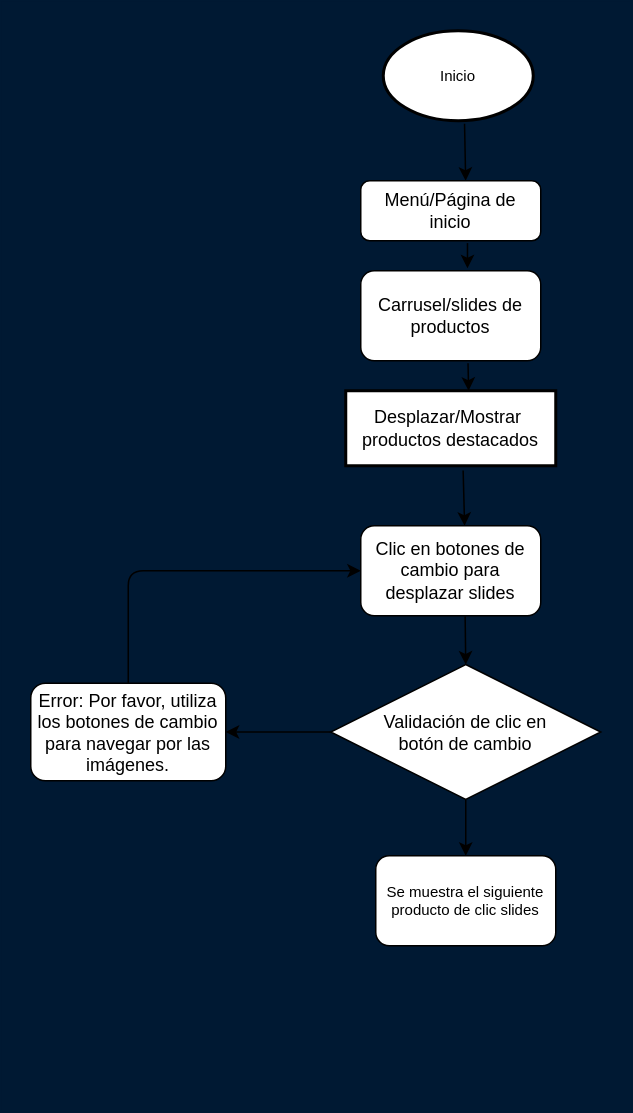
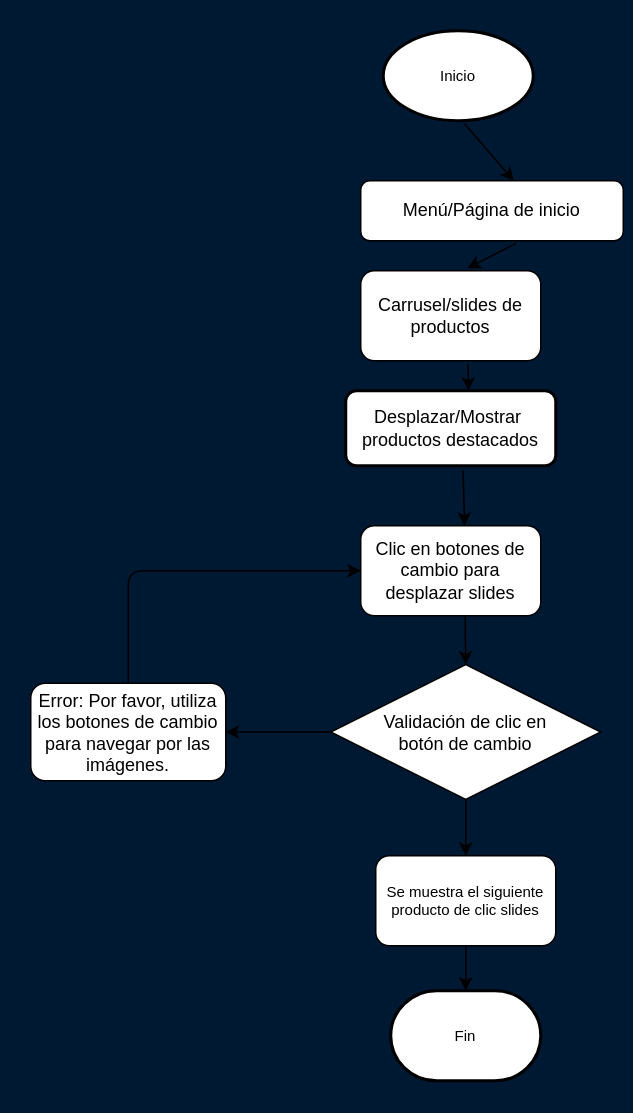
(451, 211) -> (492, 211)
(451, 428) -> (451, 428)
none -> (466, 963)
none -> (466, 1036)
